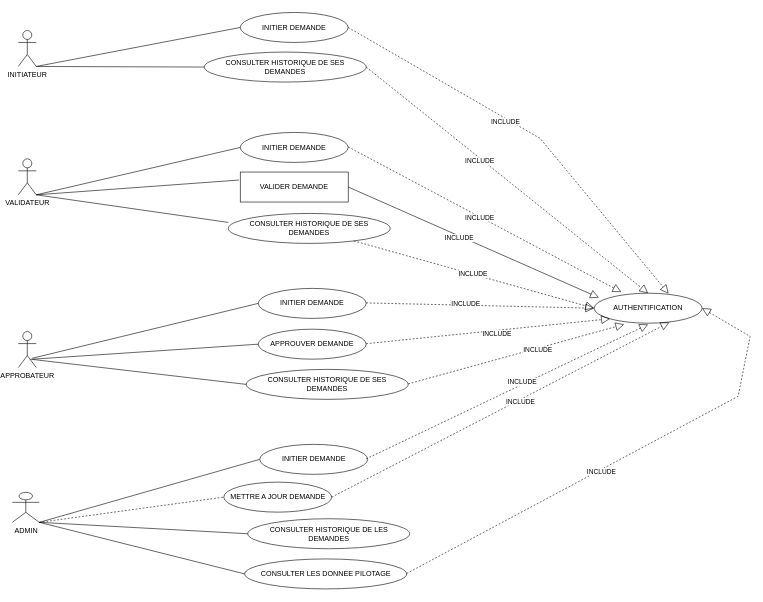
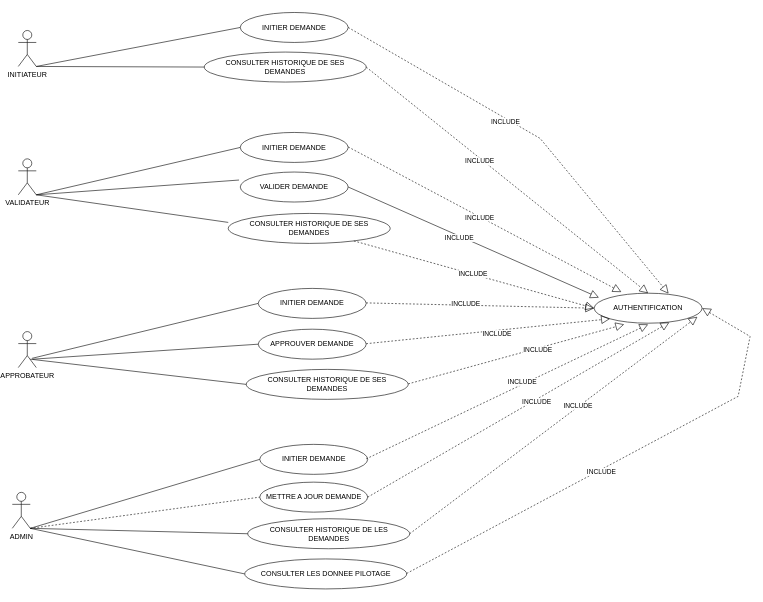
(294, 187) -> (294, 187)
none -> (551, 427)
(278, 497) -> (314, 497)
(26, 507) -> (21, 510)
